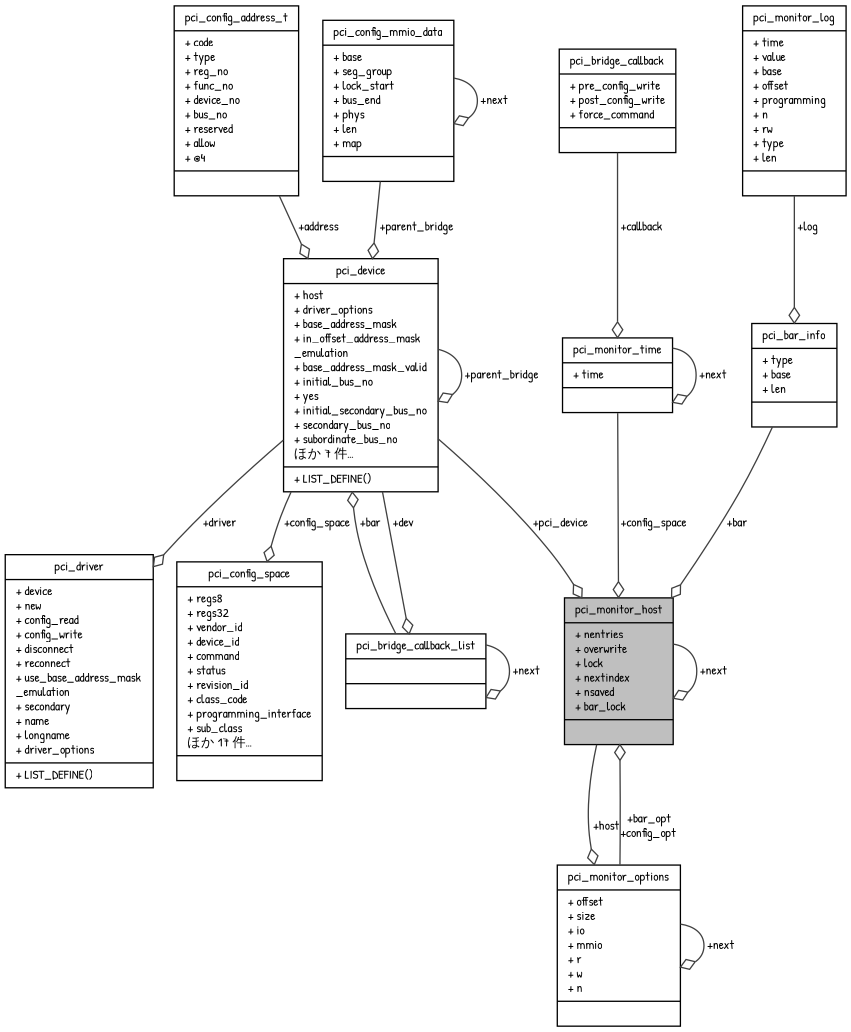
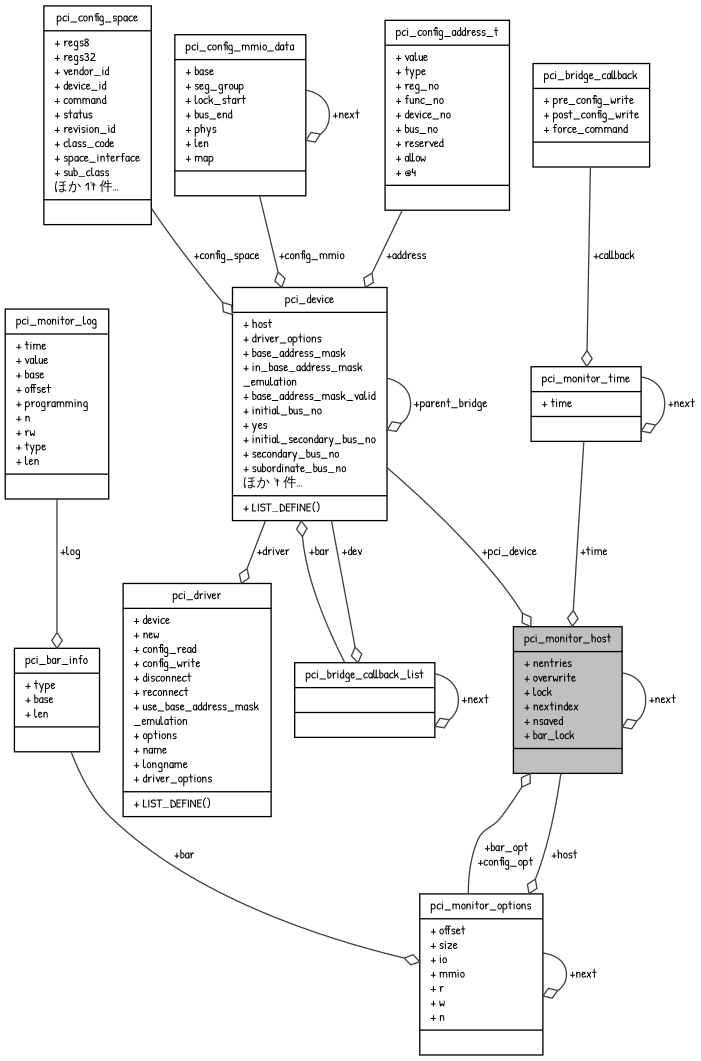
(199, 43) -> (412, 57)
(415, 227) -> (310, 256)
(358, 339) -> (303, 367)
(730, 508) -> (214, 889)
(280, 519) -> (186, 256)
(652, 523) -> (593, 552)
(44, 707) -> (156, 735)
(250, 714) -> (98, 158)
